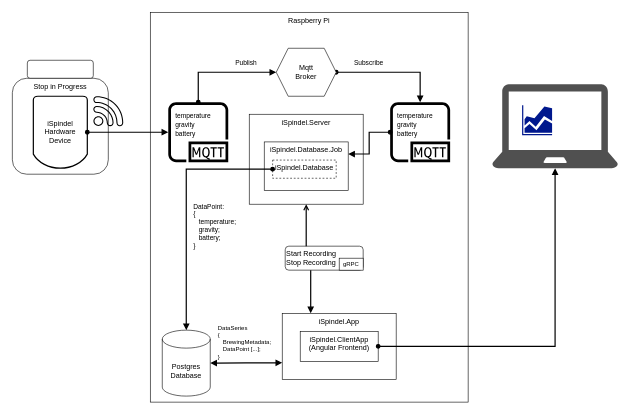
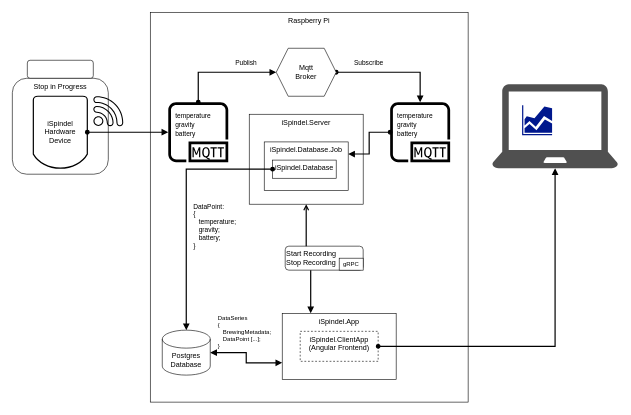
(305, 169) -> (305, 169)
(339, 347) -> (339, 347)
(186, 363) -> (186, 353)
